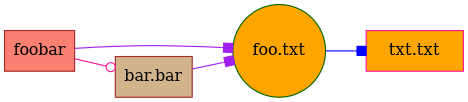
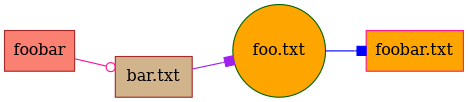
(148, 46) -> none
(415, 51) -> (415, 51)
(154, 77) -> (154, 77)
